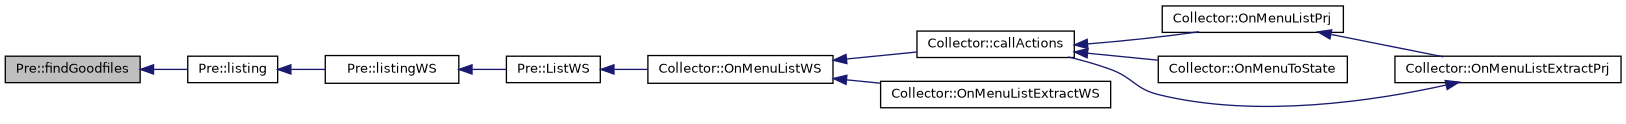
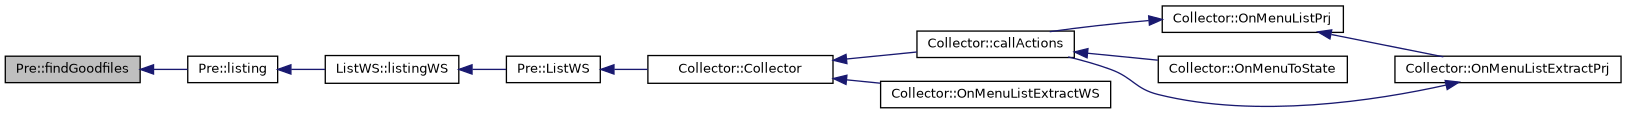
(1144, 39) -> (1099, 25)
(392, 69) -> (392, 69)
(740, 69) -> (740, 69)
